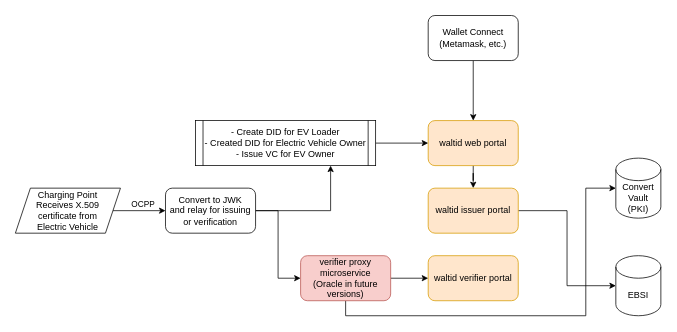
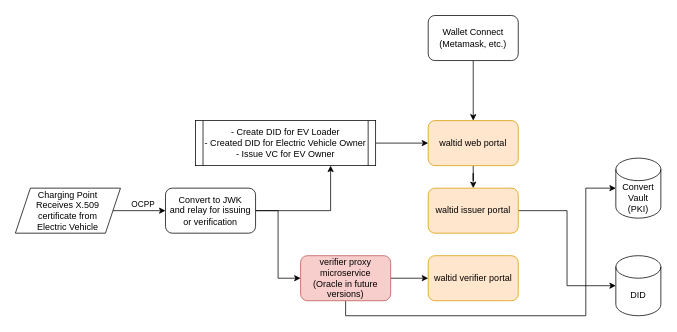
(638, 295) -> (638, 295)
